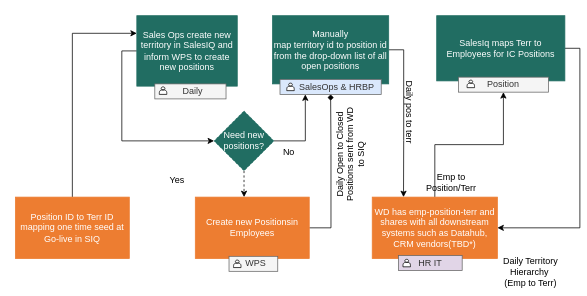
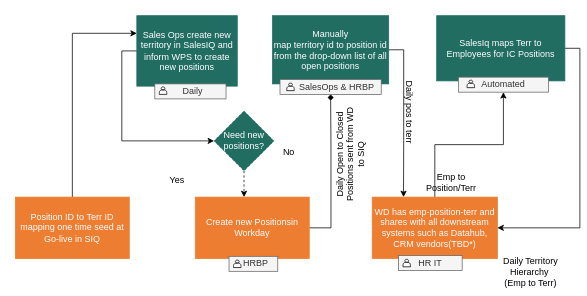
(504, 84) -> (504, 84)
(331, 87) -> (331, 87)
(305, 121) -> none
(252, 228) -> (252, 228)
(431, 263) -> (431, 263)
(254, 264) -> (254, 264)
